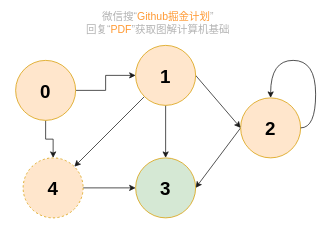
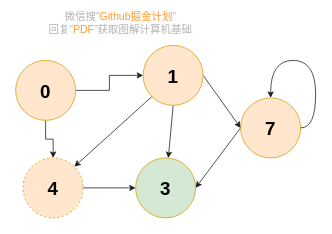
(158, 23) -> (120, 23)
(165, 75) -> (173, 75)
(270, 128) -> (270, 128)
